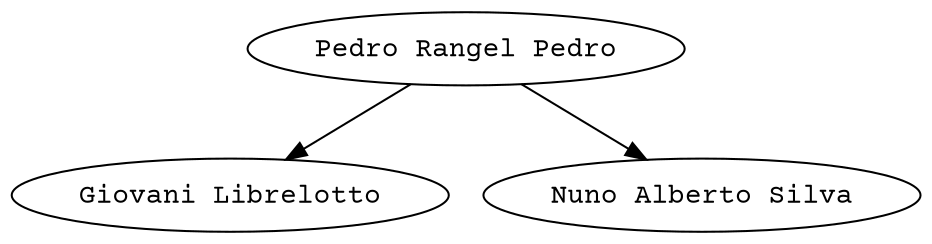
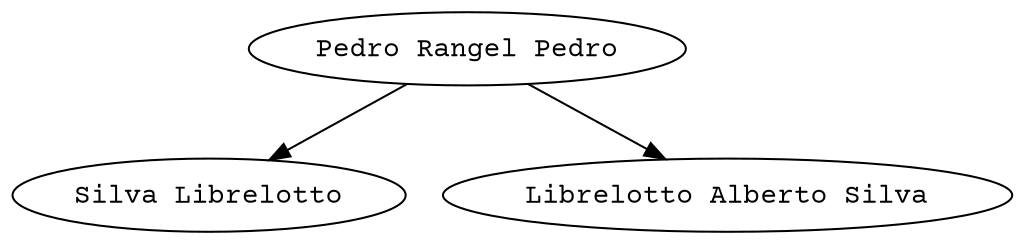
(230, 195) -> (209, 195)
(702, 195) -> (728, 195)
